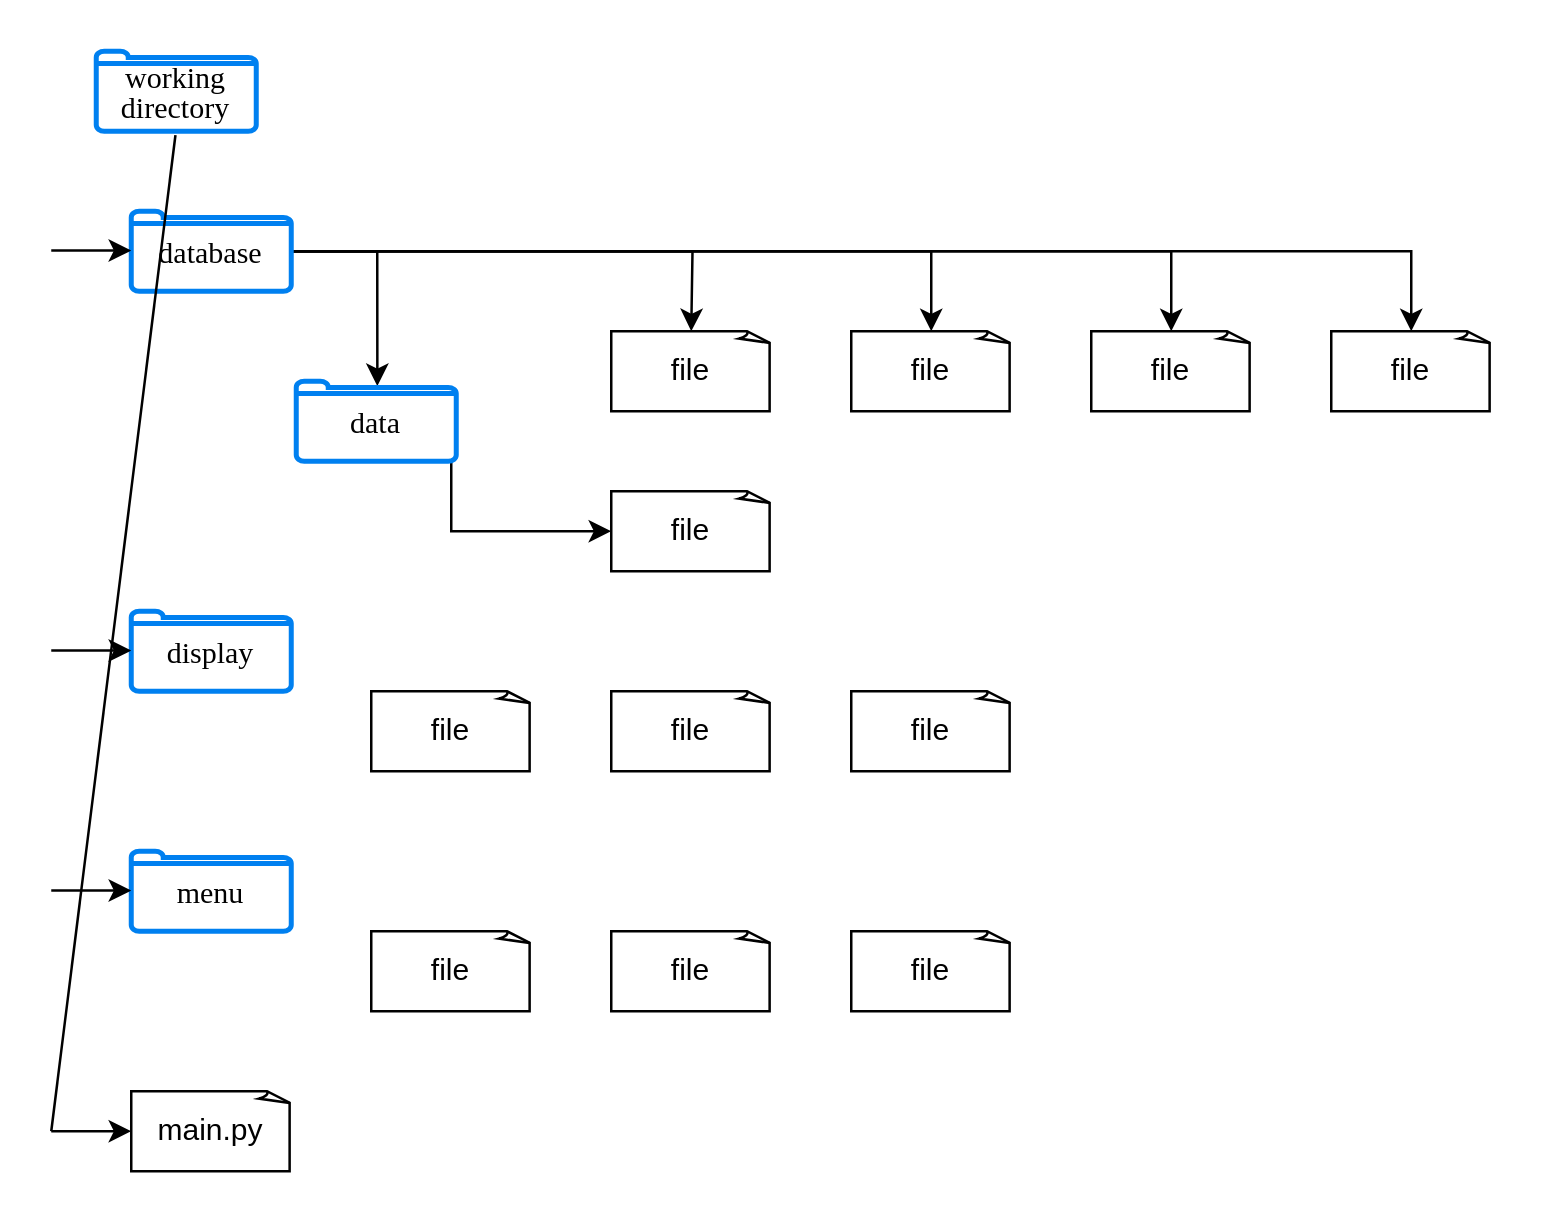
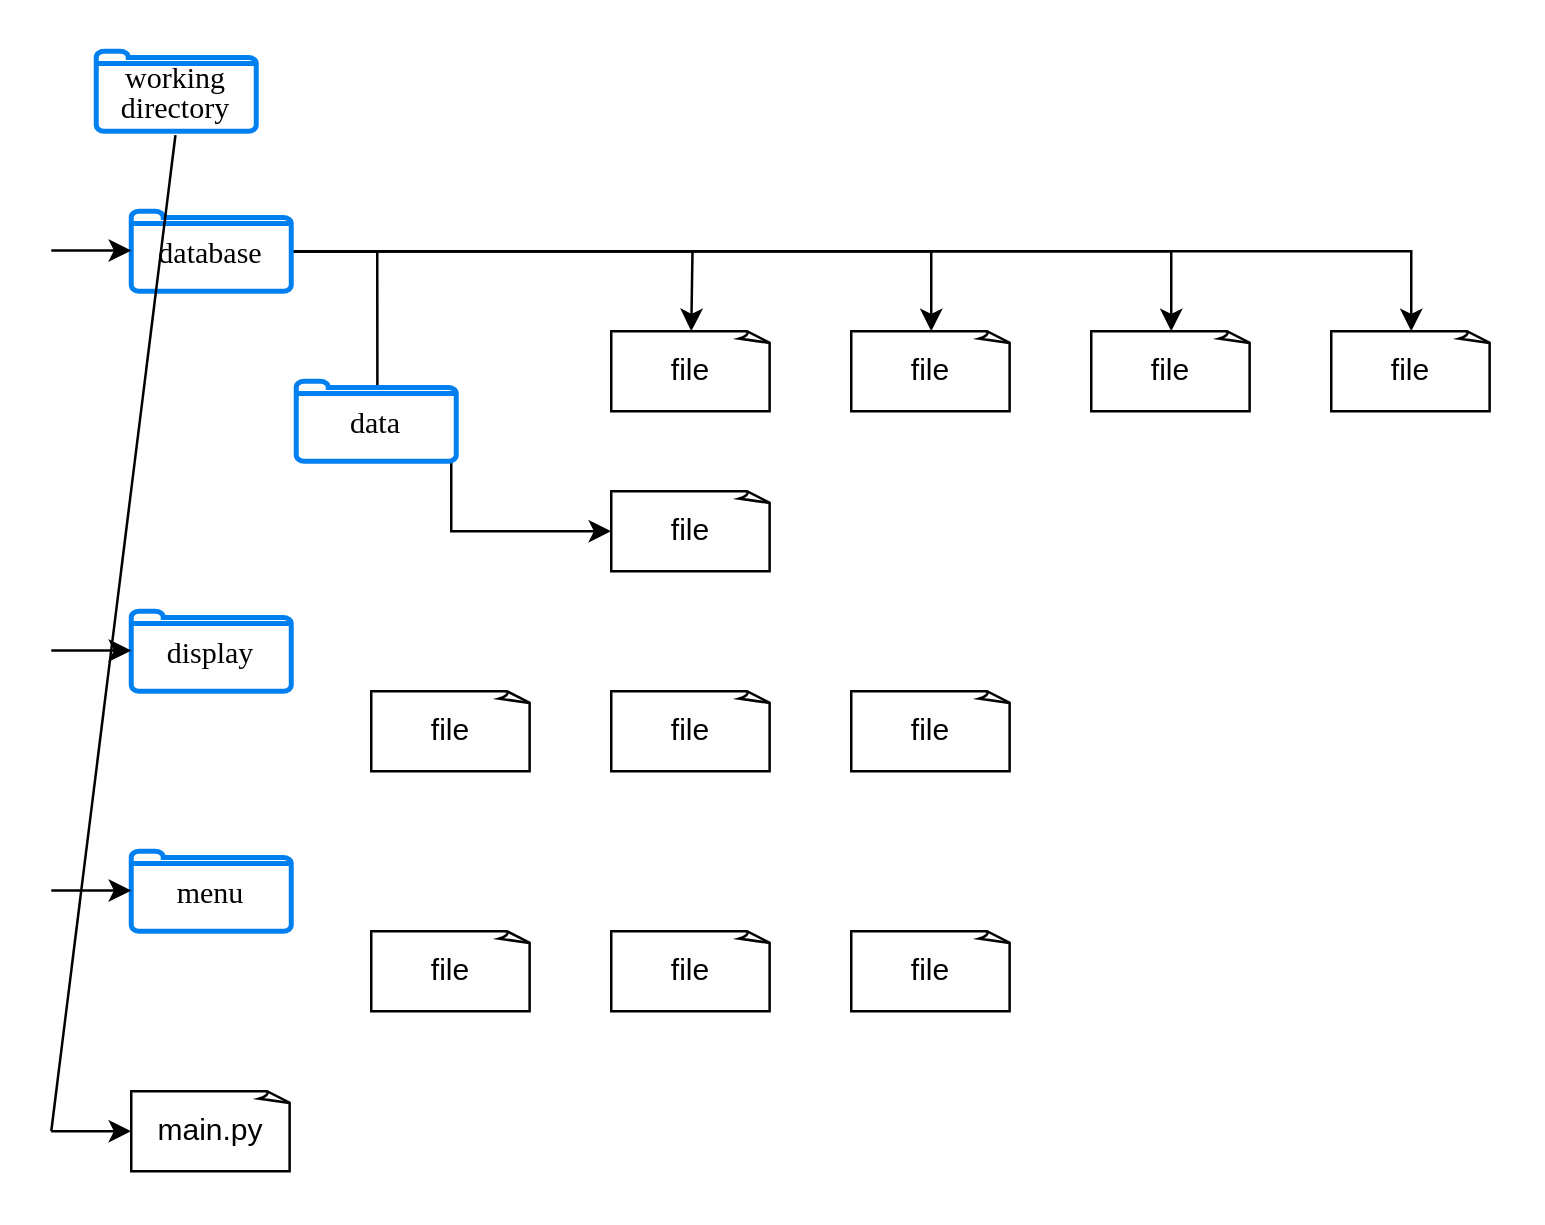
(377, 368) -> (377, 376)
